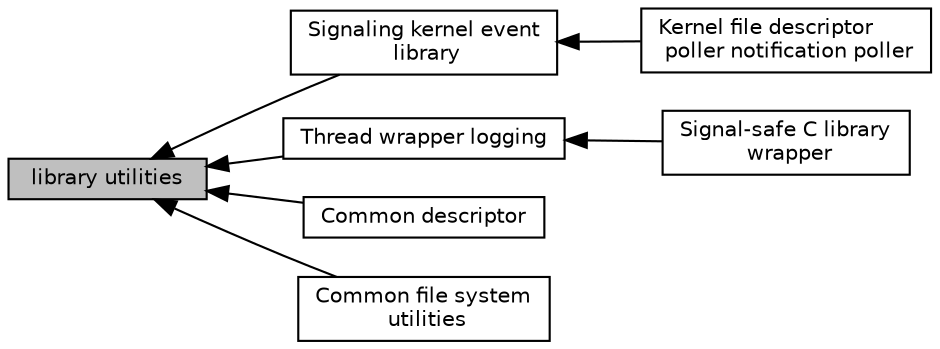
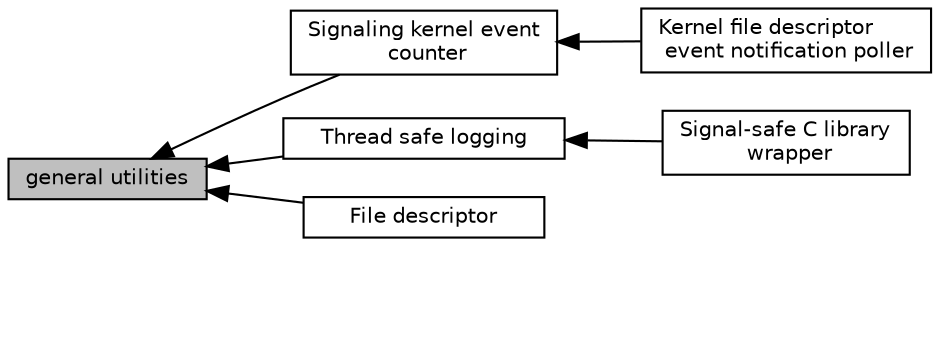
(786, 40) -> (786, 40)
(424, 43) -> (424, 43)
(424, 138) -> (424, 138)
(108, 179) -> (108, 179)
(424, 217) -> (424, 217)
(424, 309) -> none
